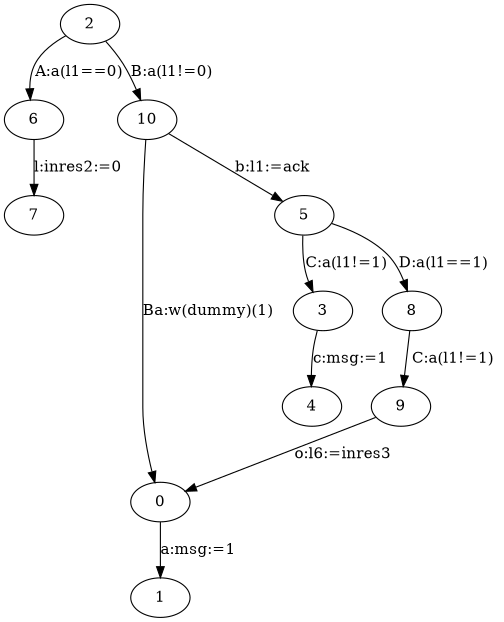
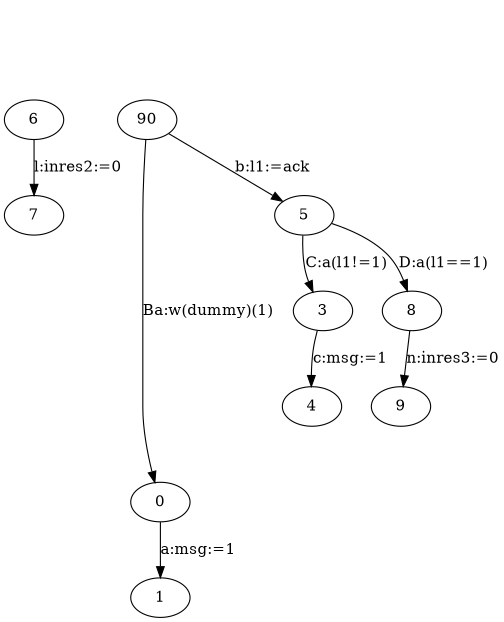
(90, 24) -> none
(147, 120) -> (147, 120)
(453, 359) -> (453, 359)
(286, 452) -> none
